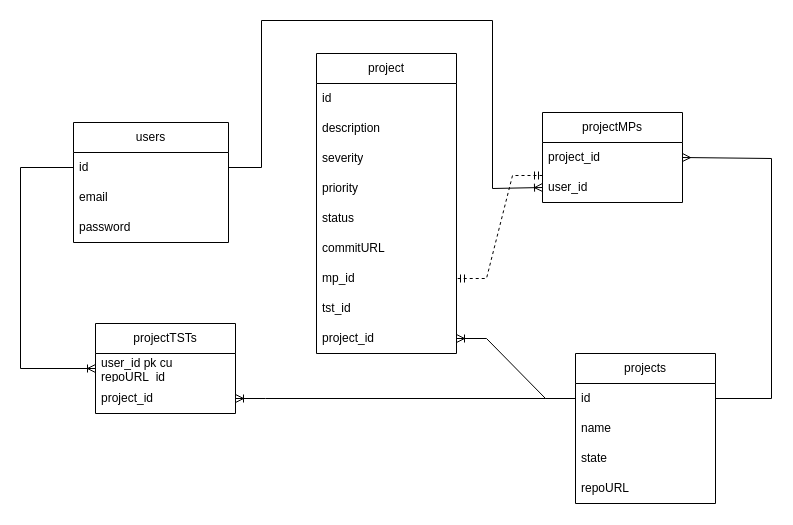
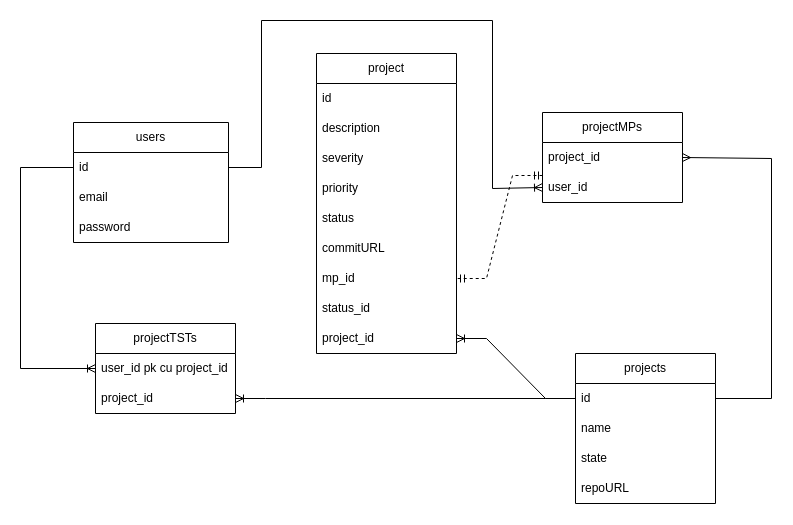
(341, 309) -> (351, 309)
(167, 369) -> (167, 369)
